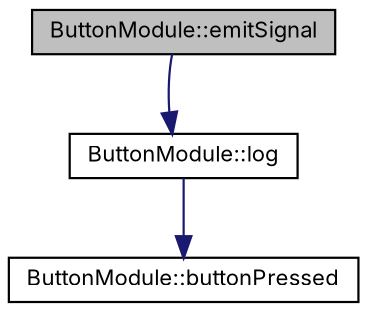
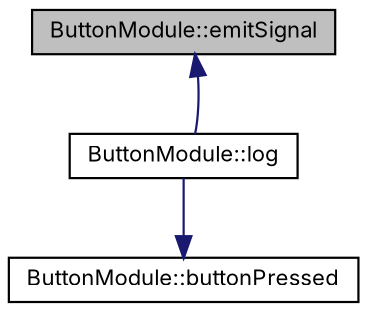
(169, 83) -> (198, 105)
